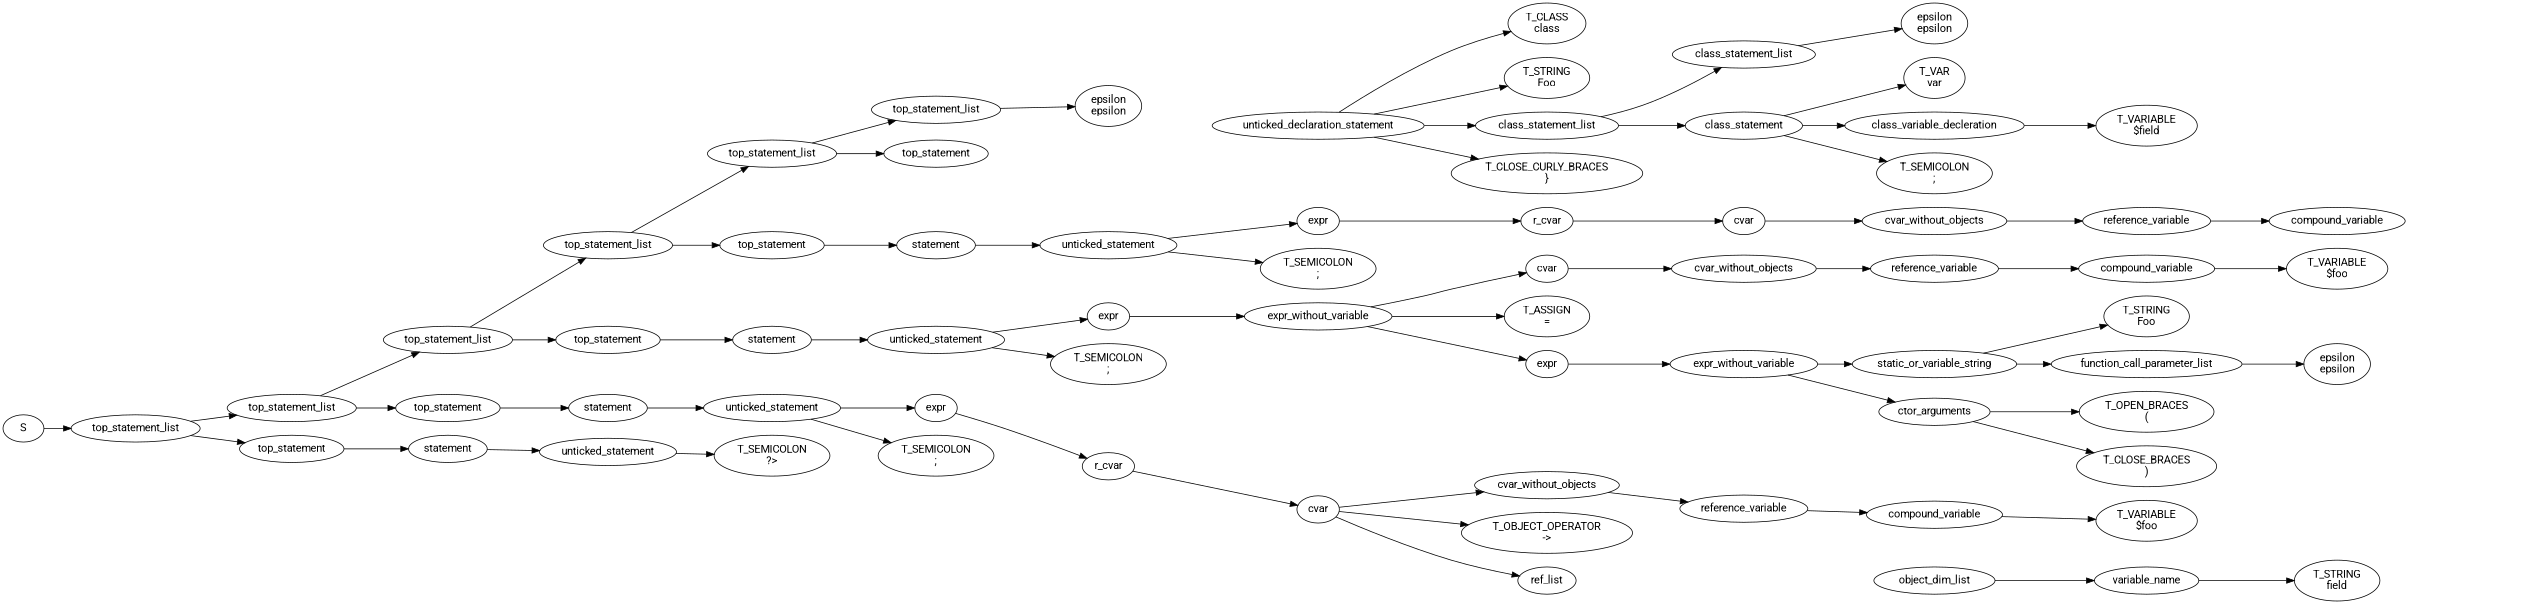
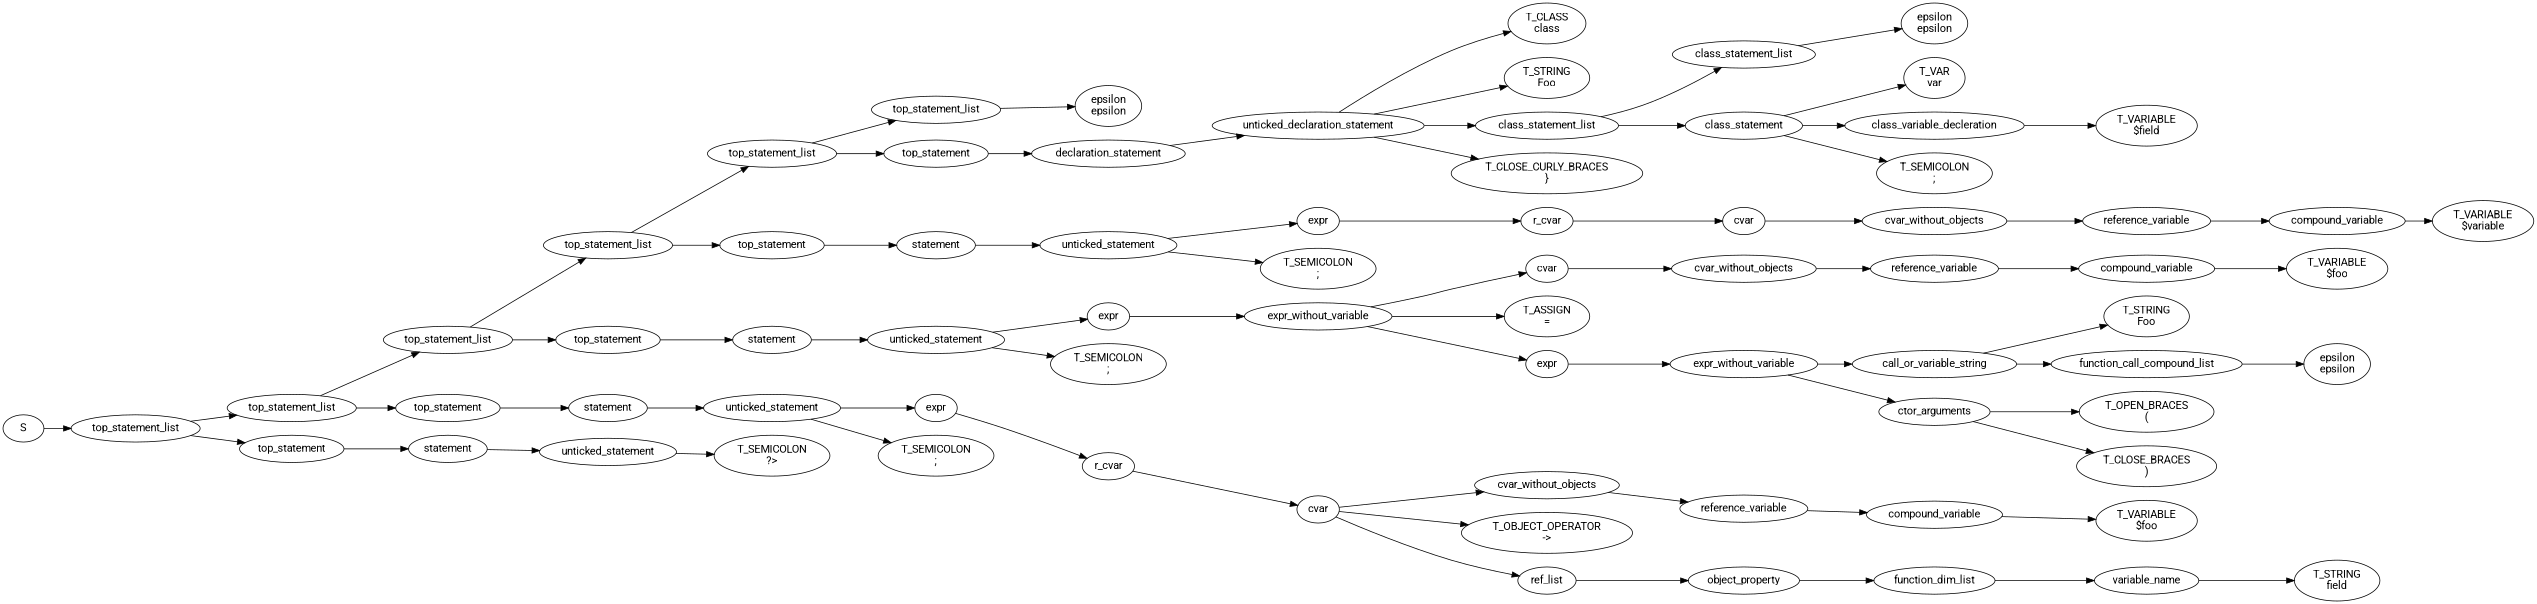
none -> (1108, 154)
none -> (2483, 221)
(1934, 364) -> (1934, 364)
(2147, 364) -> (2147, 364)
none -> (1744, 581)
(1934, 581) -> (1934, 581)
